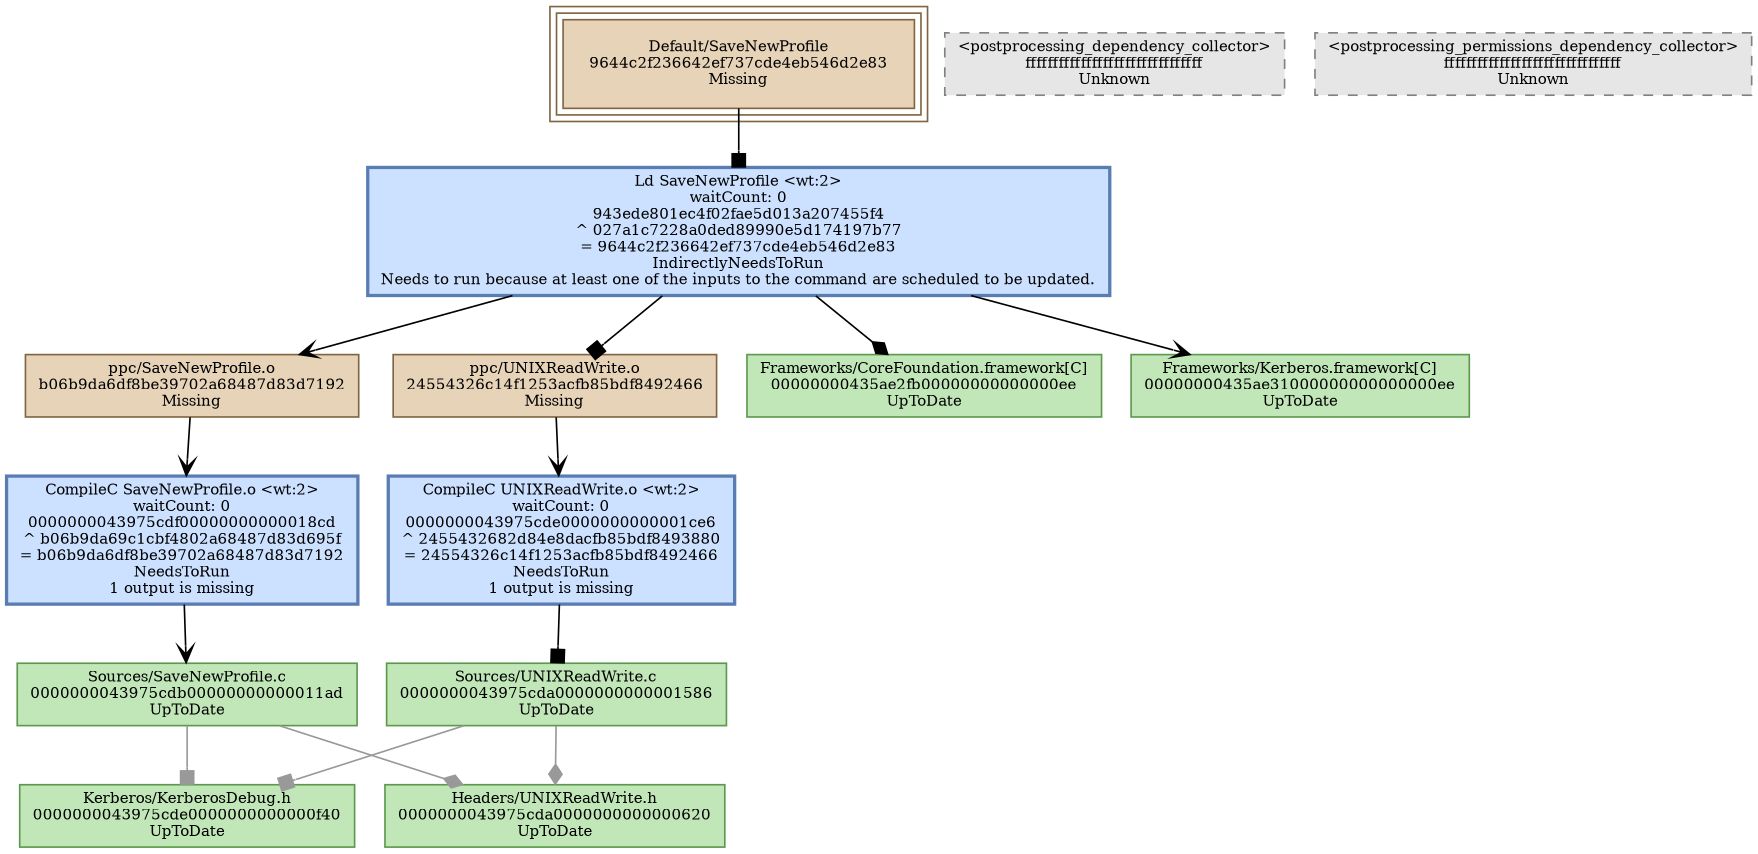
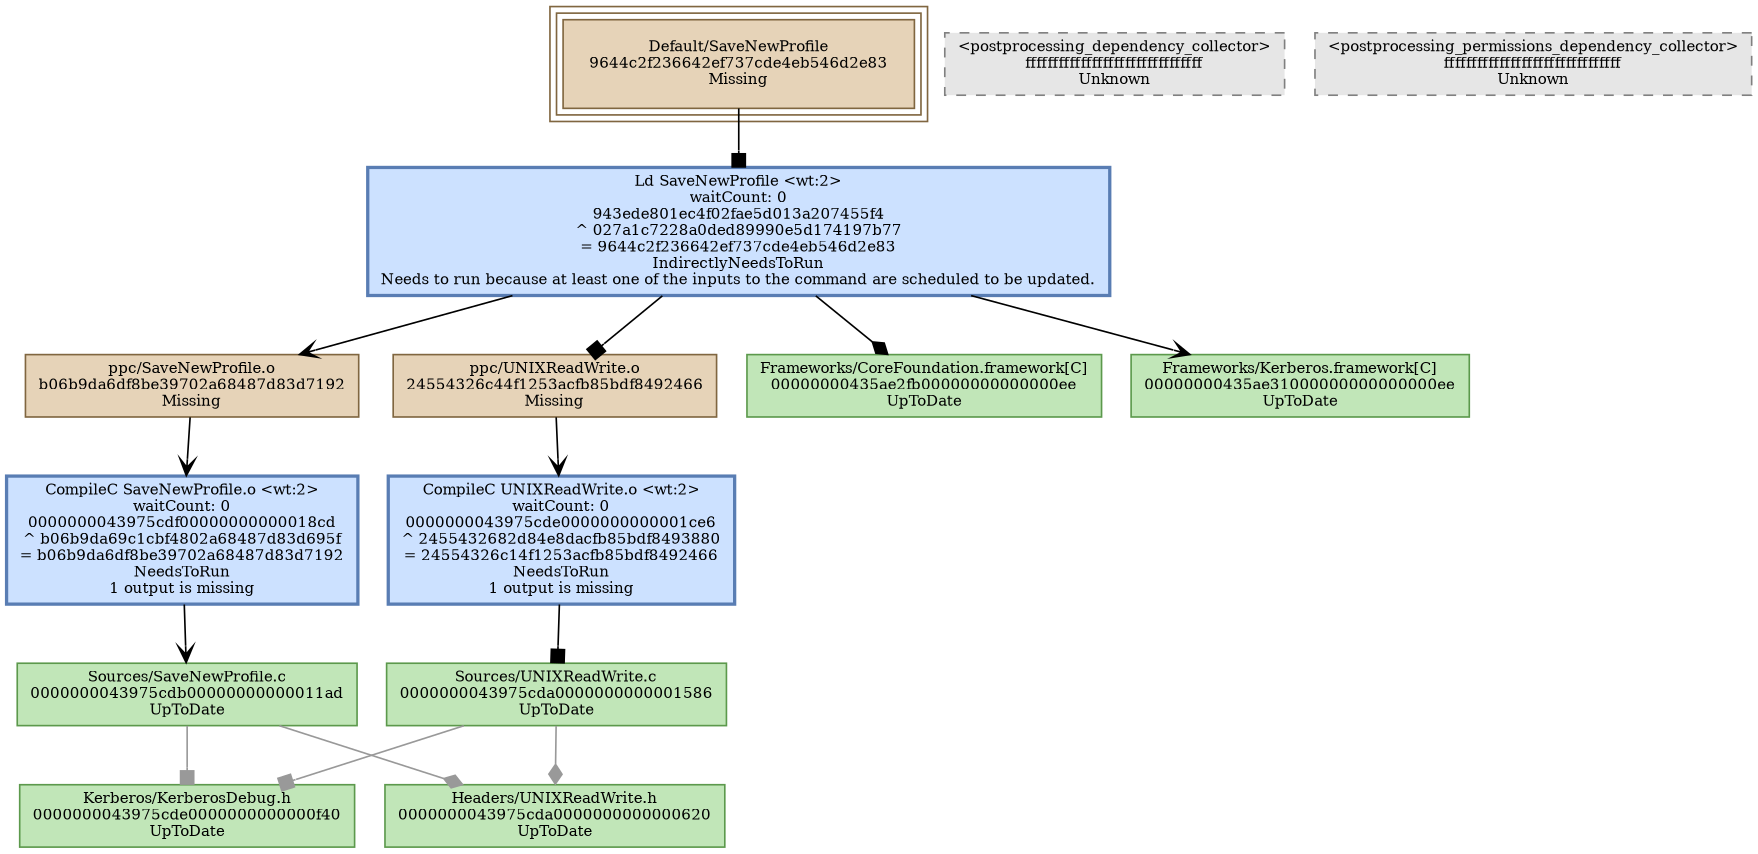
(555, 386) -> (555, 386)
